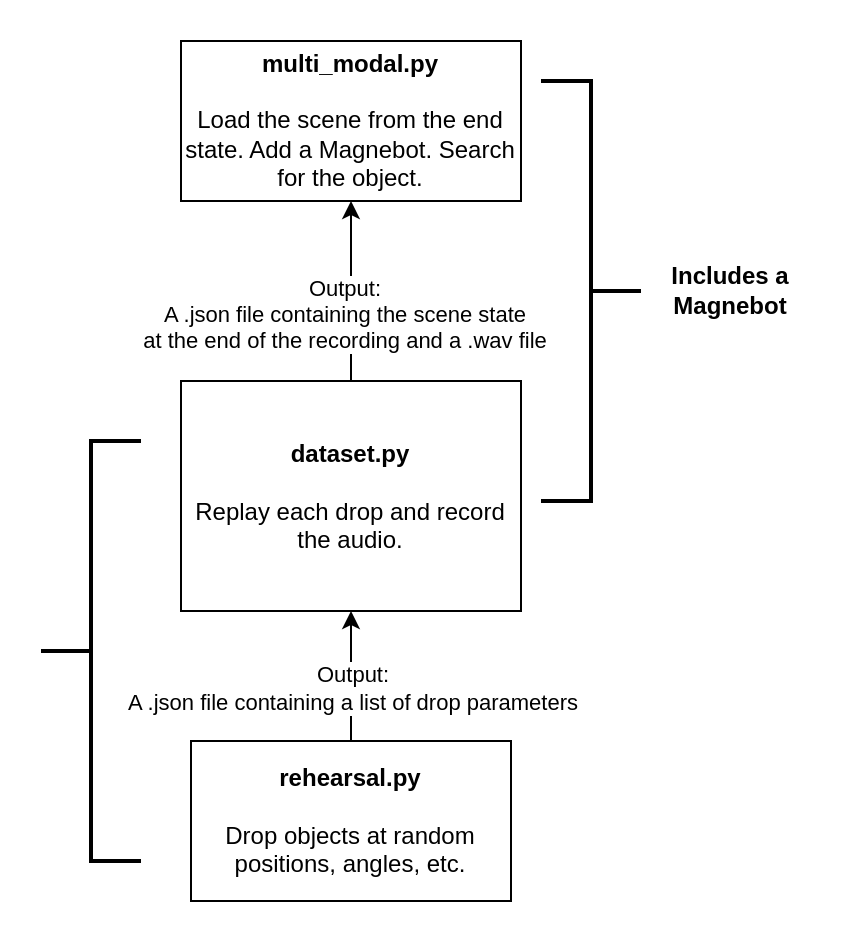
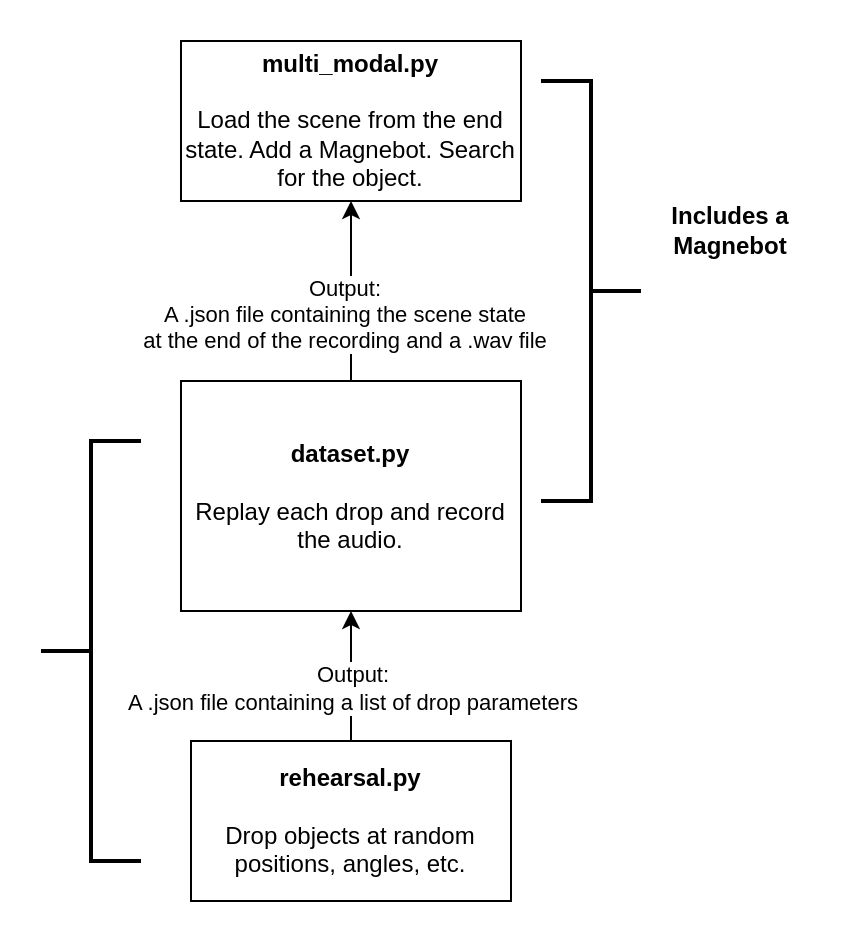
(731, 291) -> (731, 231)
